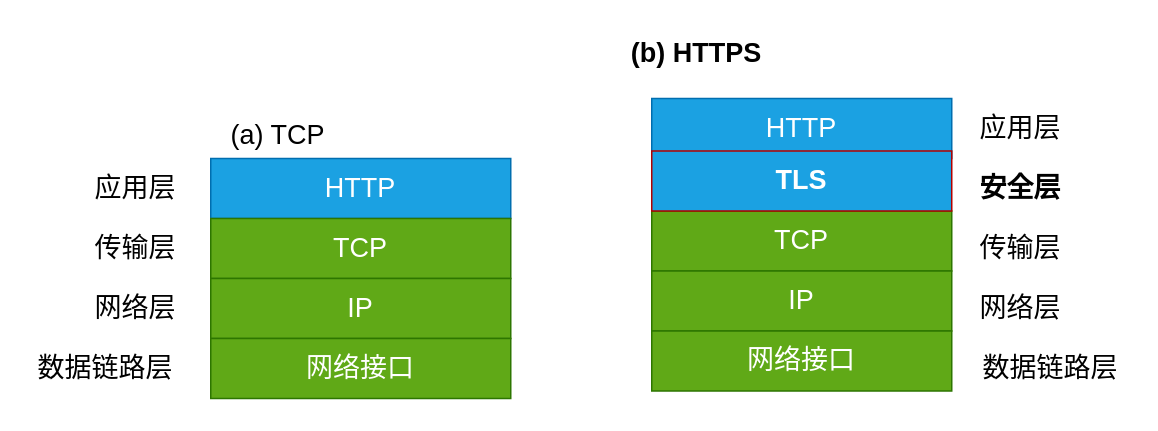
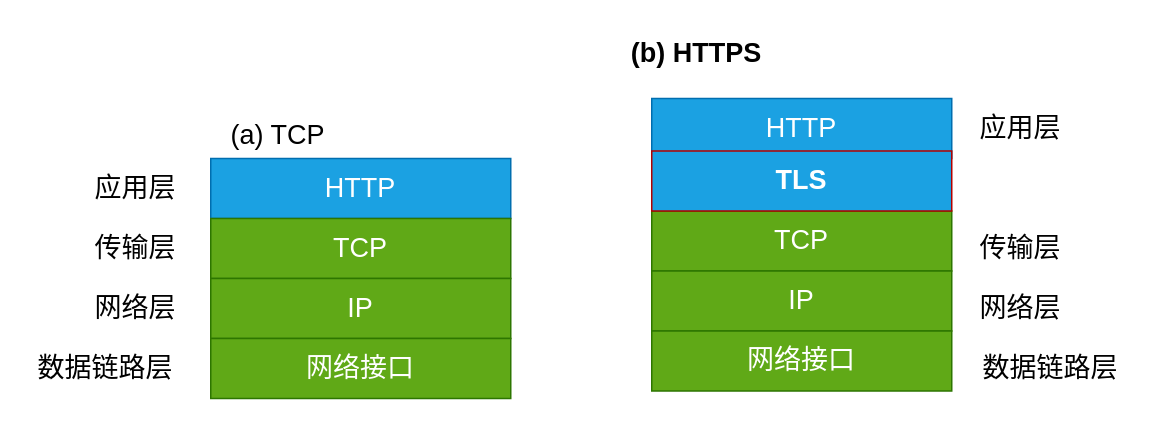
(1021, 188) -> none
